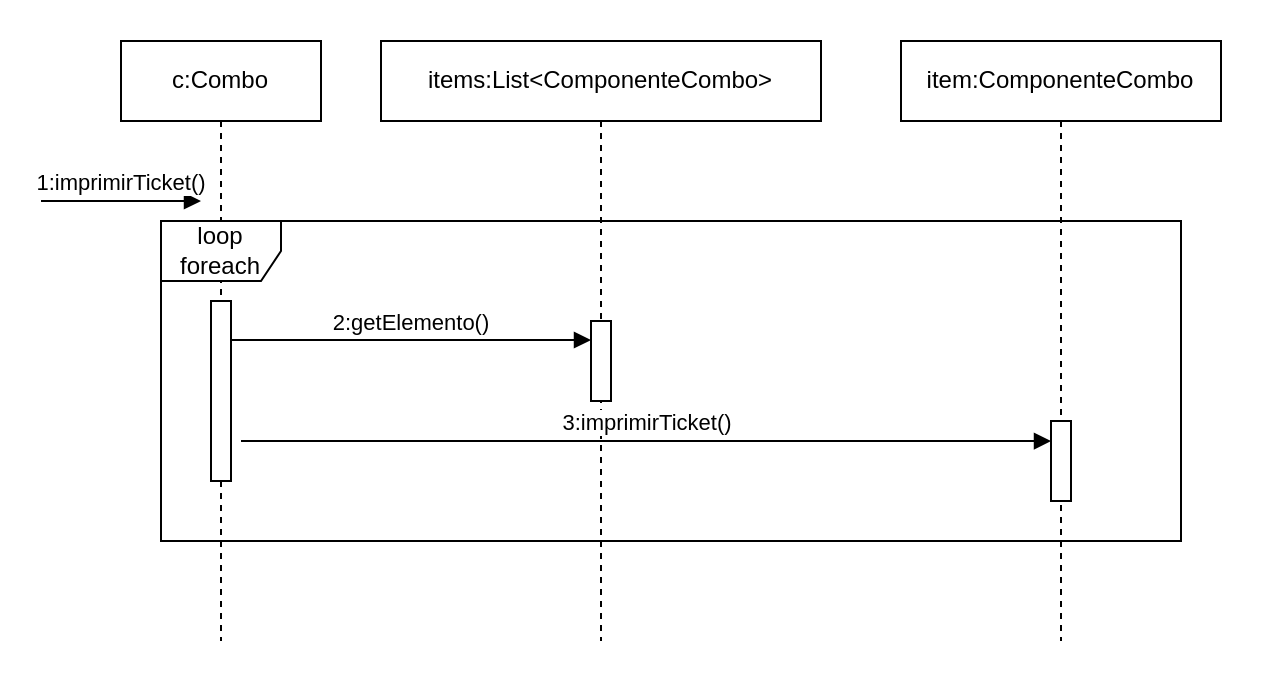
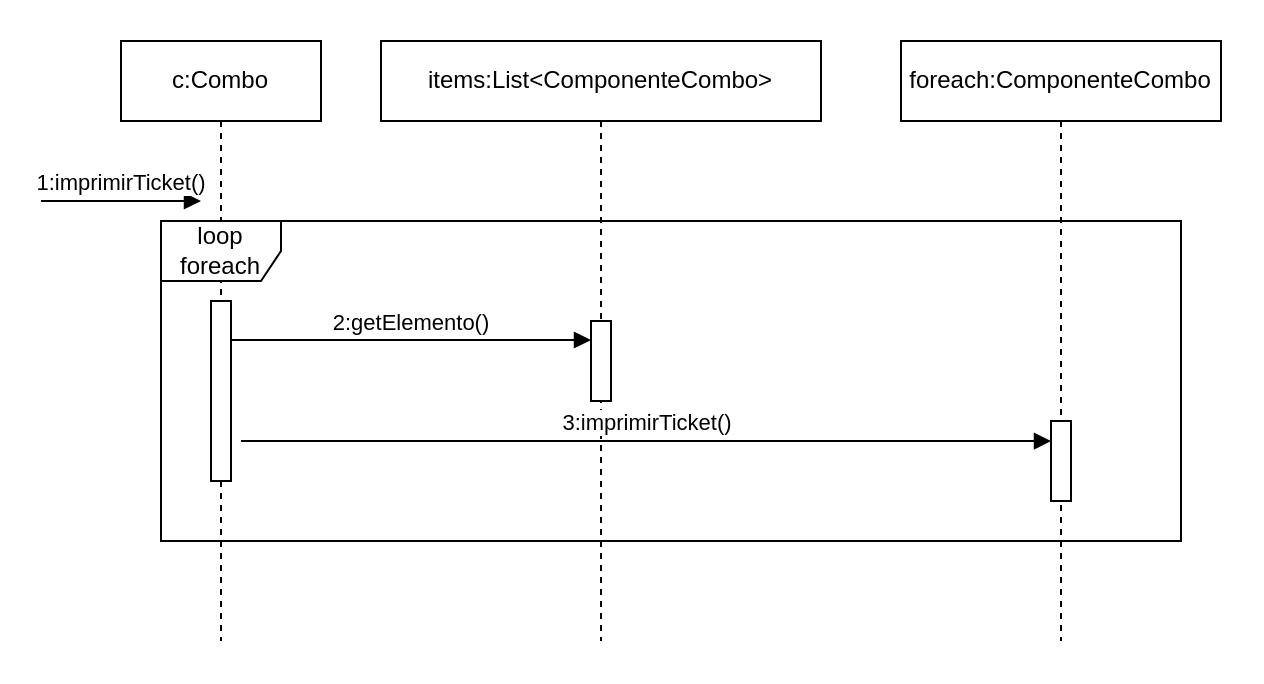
(1061, 81) -> (1061, 81)
